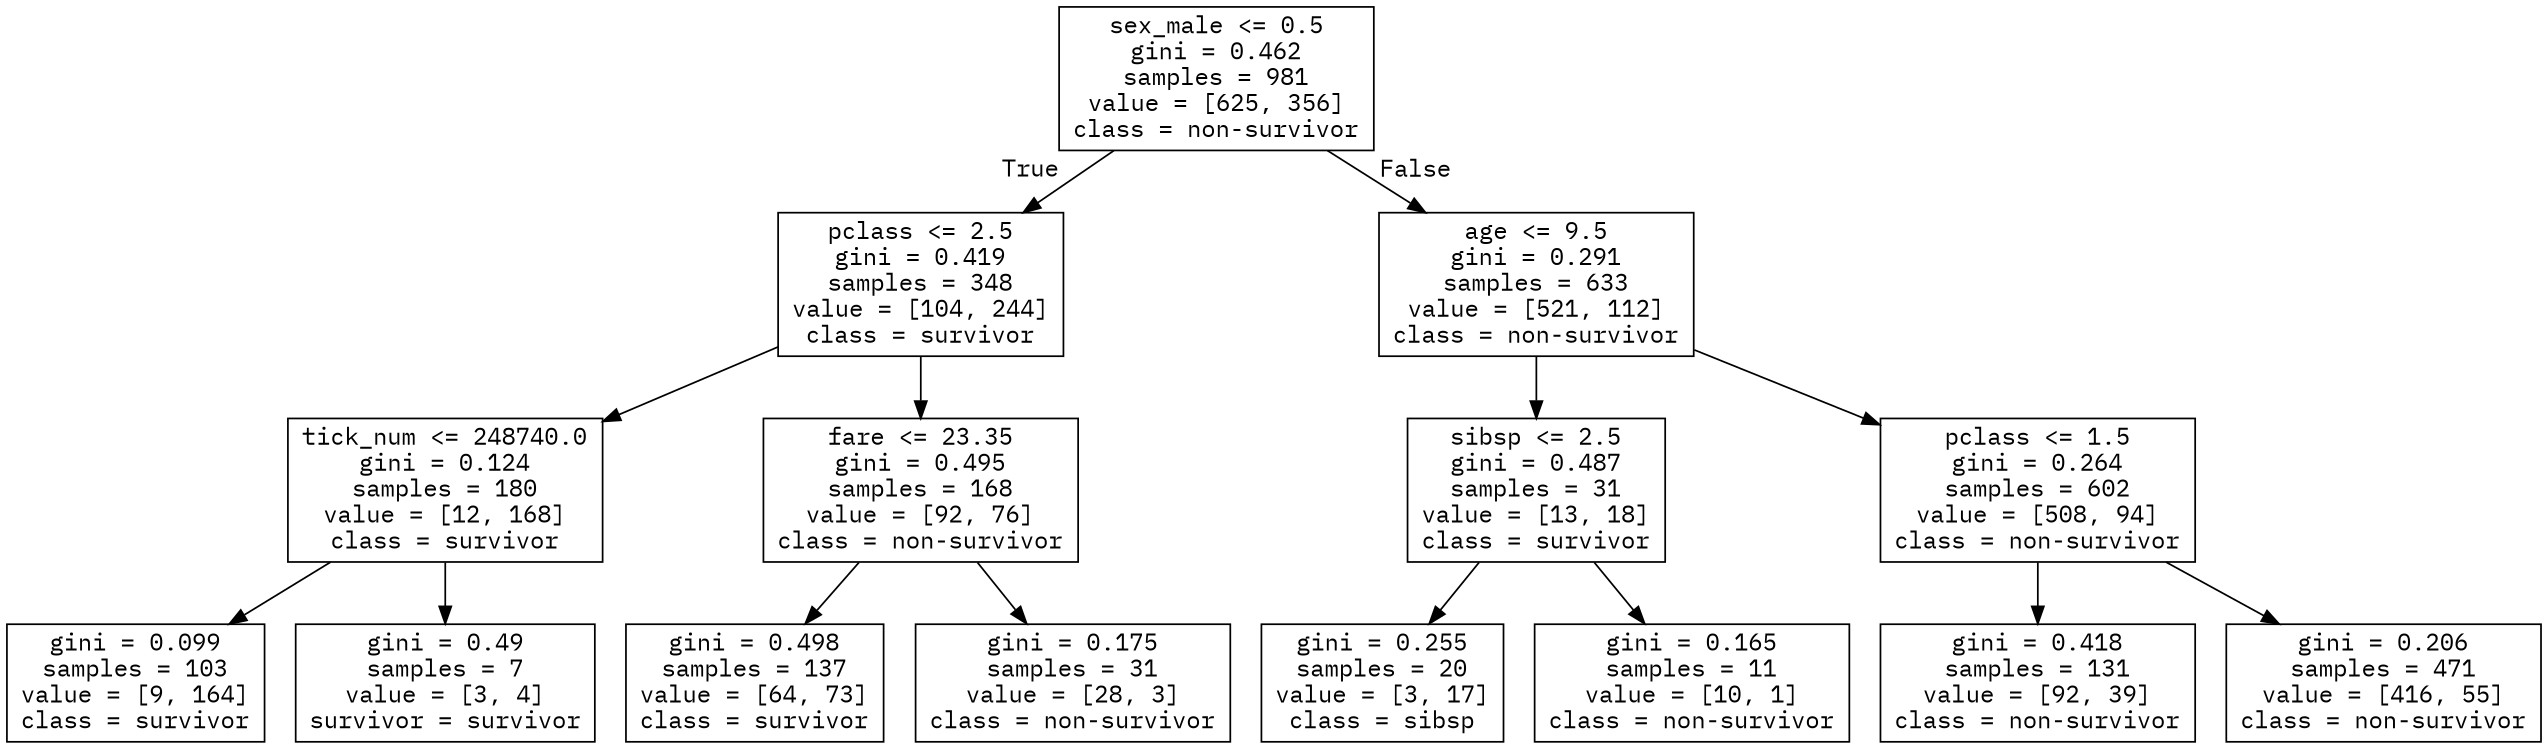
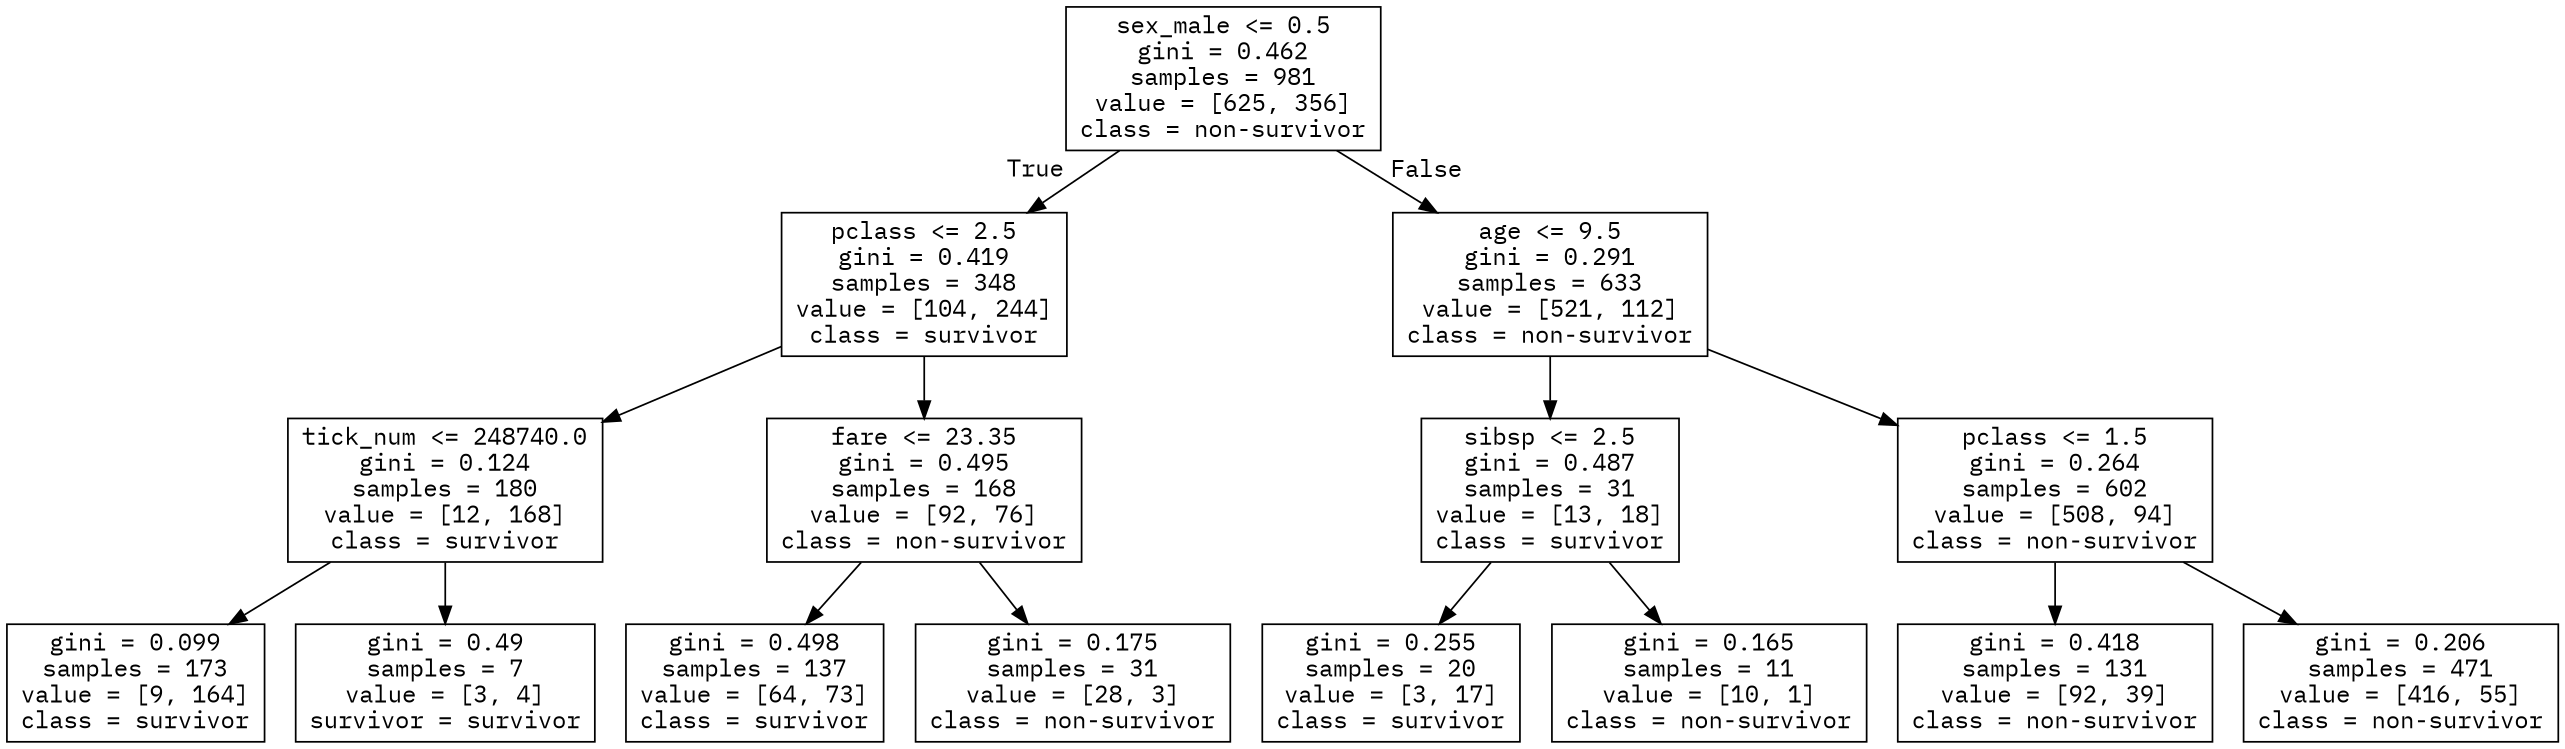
(136, 683) -> (136, 683)
(1382, 683) -> (1391, 683)
